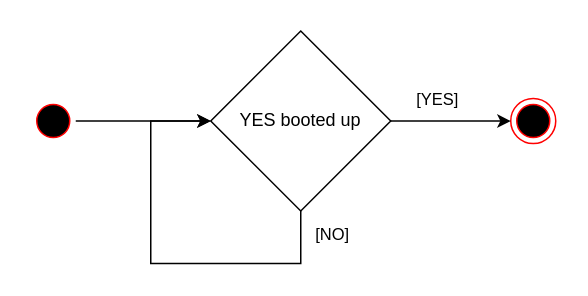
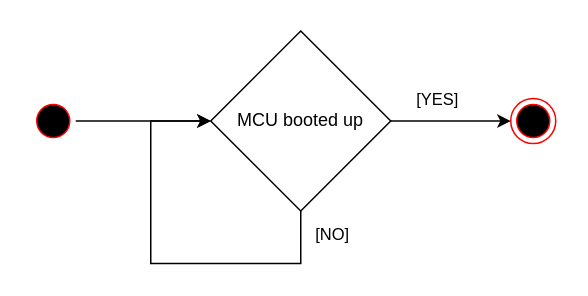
(301, 121) -> (301, 121)
